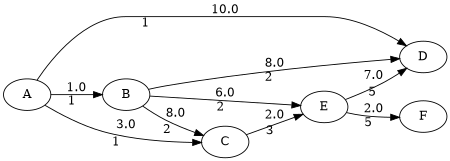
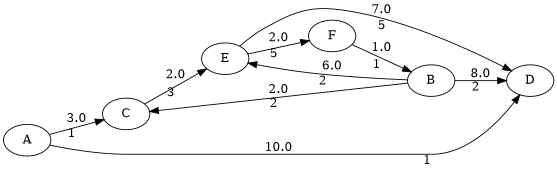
(72, 95) -> (378, 56)
(176, 113) -> (279, 90)
